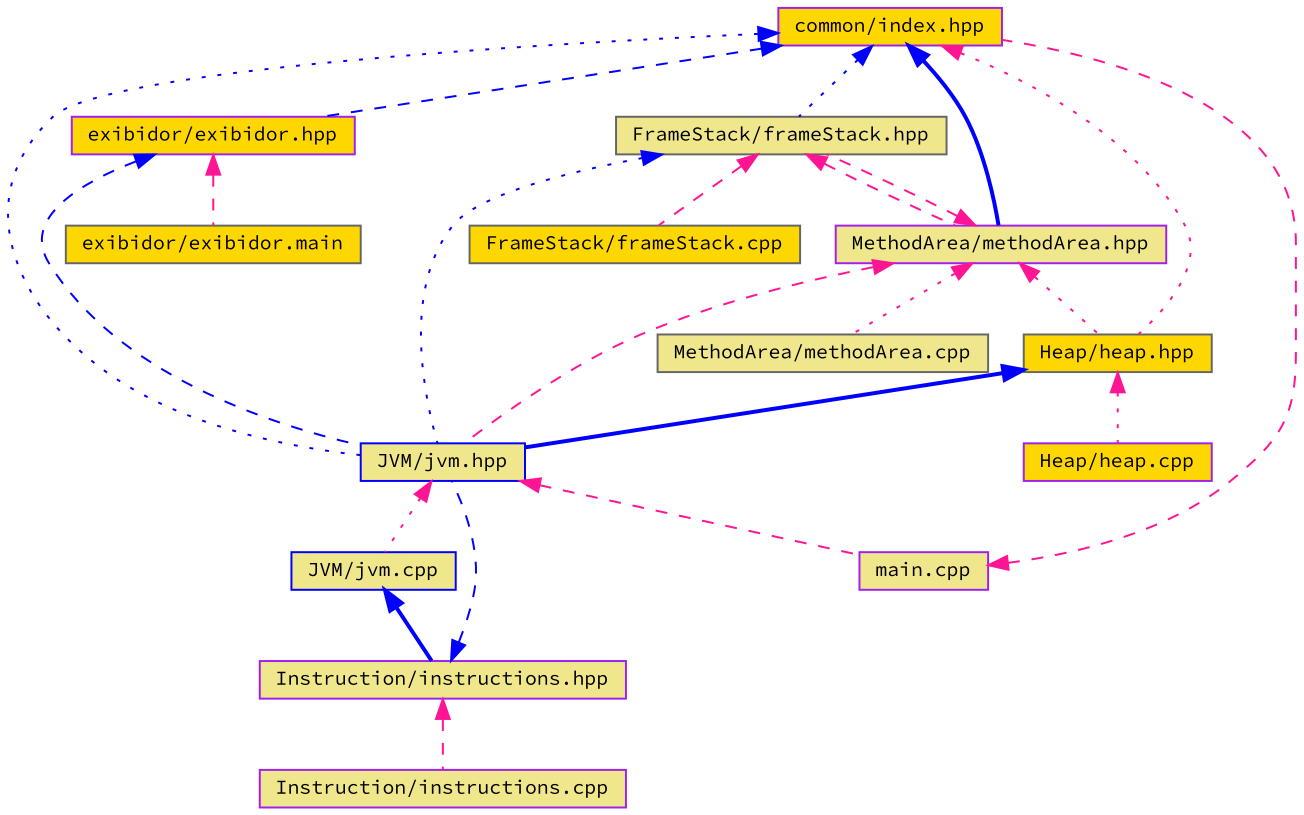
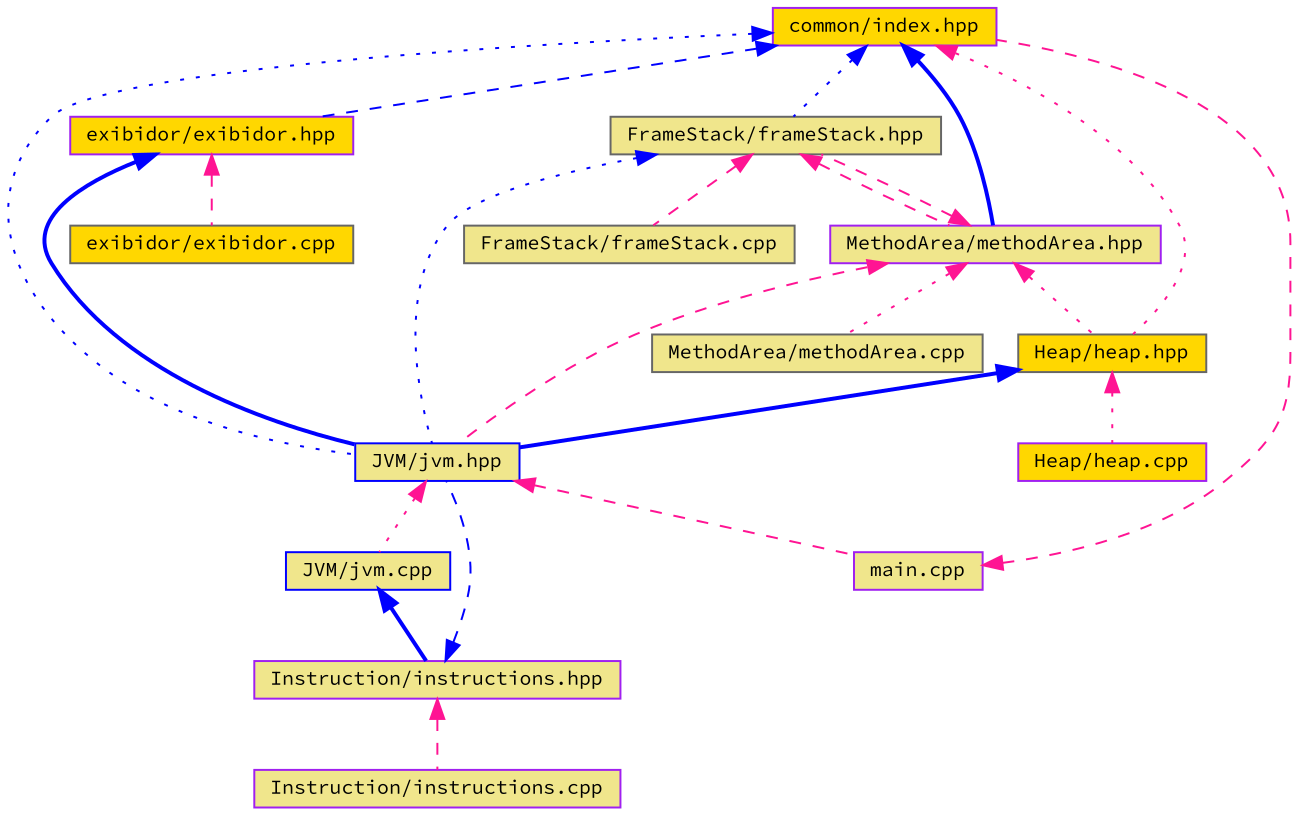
(213, 244) -> (212, 244)
(635, 244) -> (629, 244)
(122, 342) -> (122, 340)
